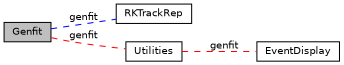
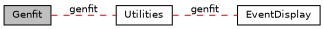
(154, 14) -> none
